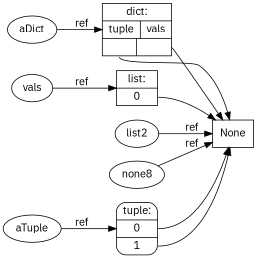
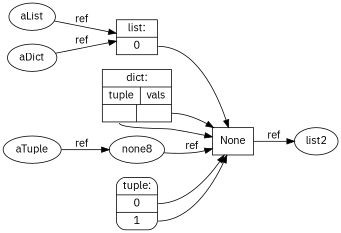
(76, 30) -> (82, 48)
(32, 88) -> (32, 17)
(182, 134) -> (270, 141)
(85, 229) -> (81, 150)
